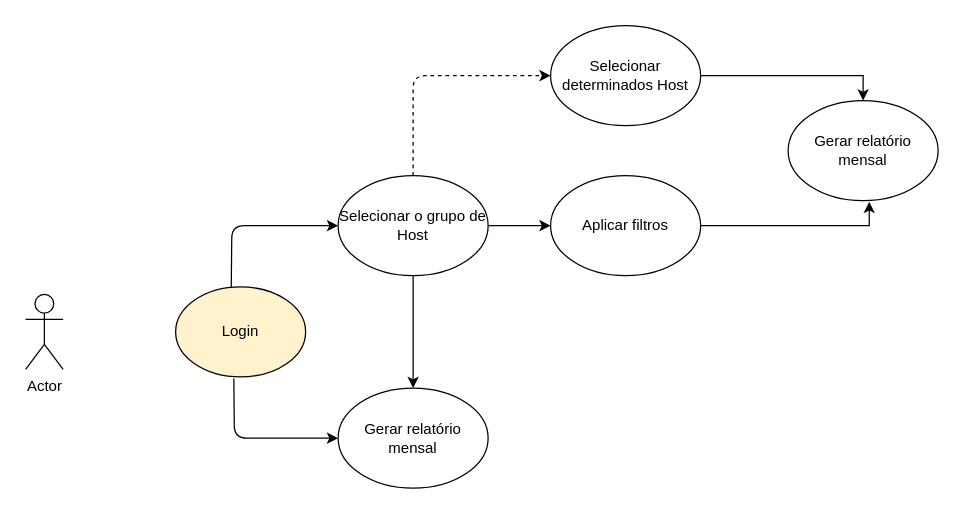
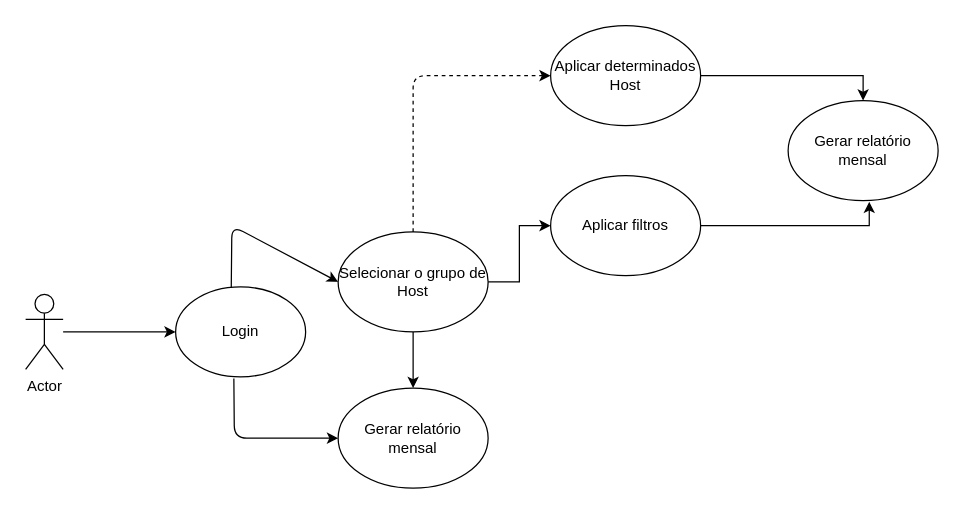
(626, 76) -> (626, 76)
(413, 226) -> (413, 282)
none -> (115, 332)
(241, 332) -> (241, 332)
